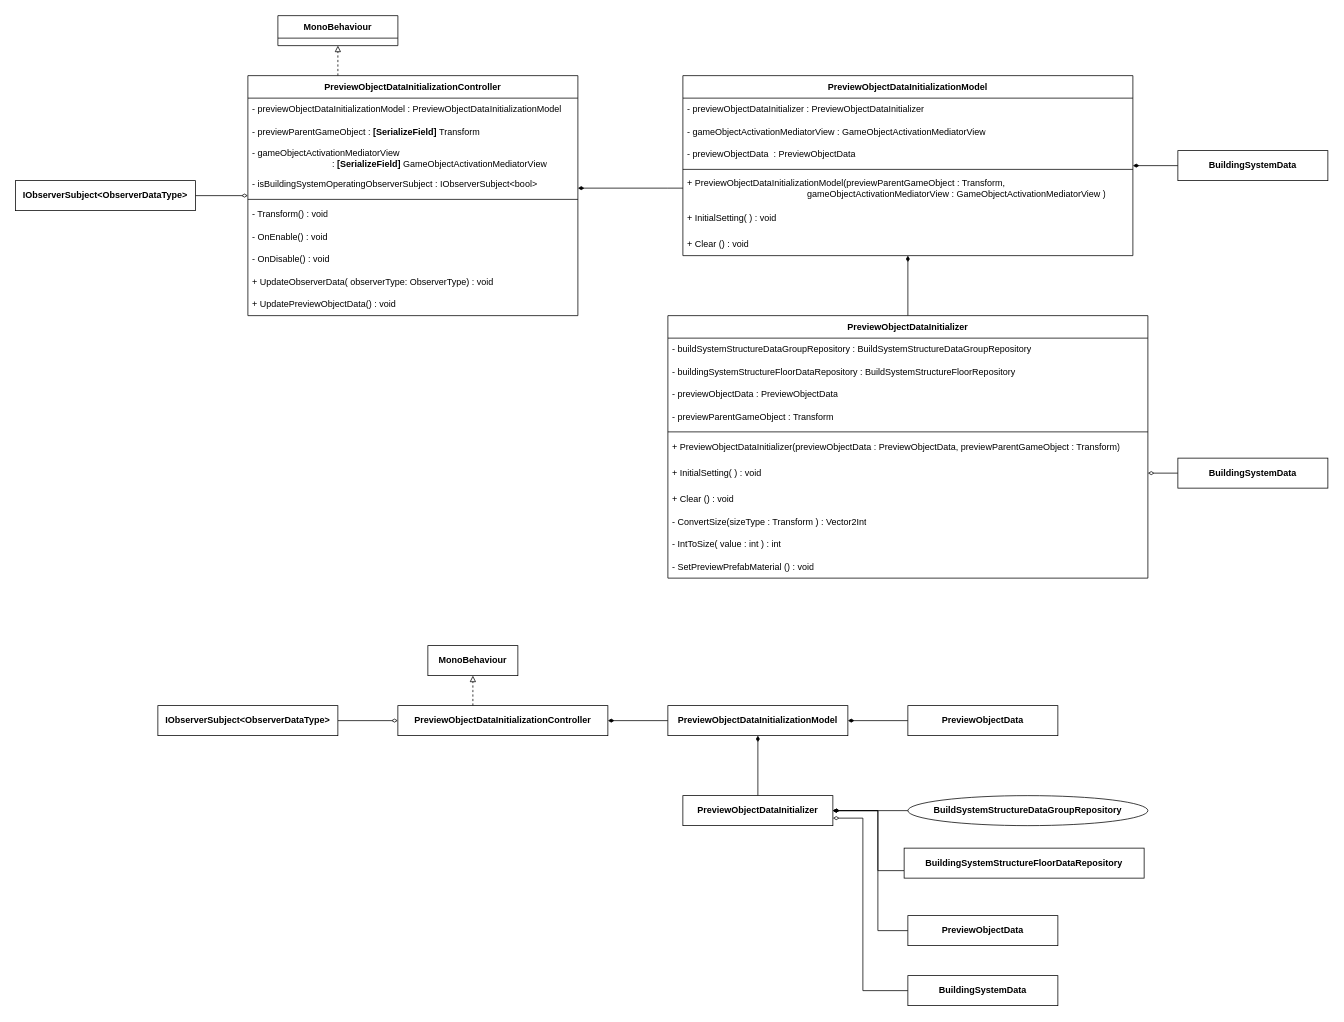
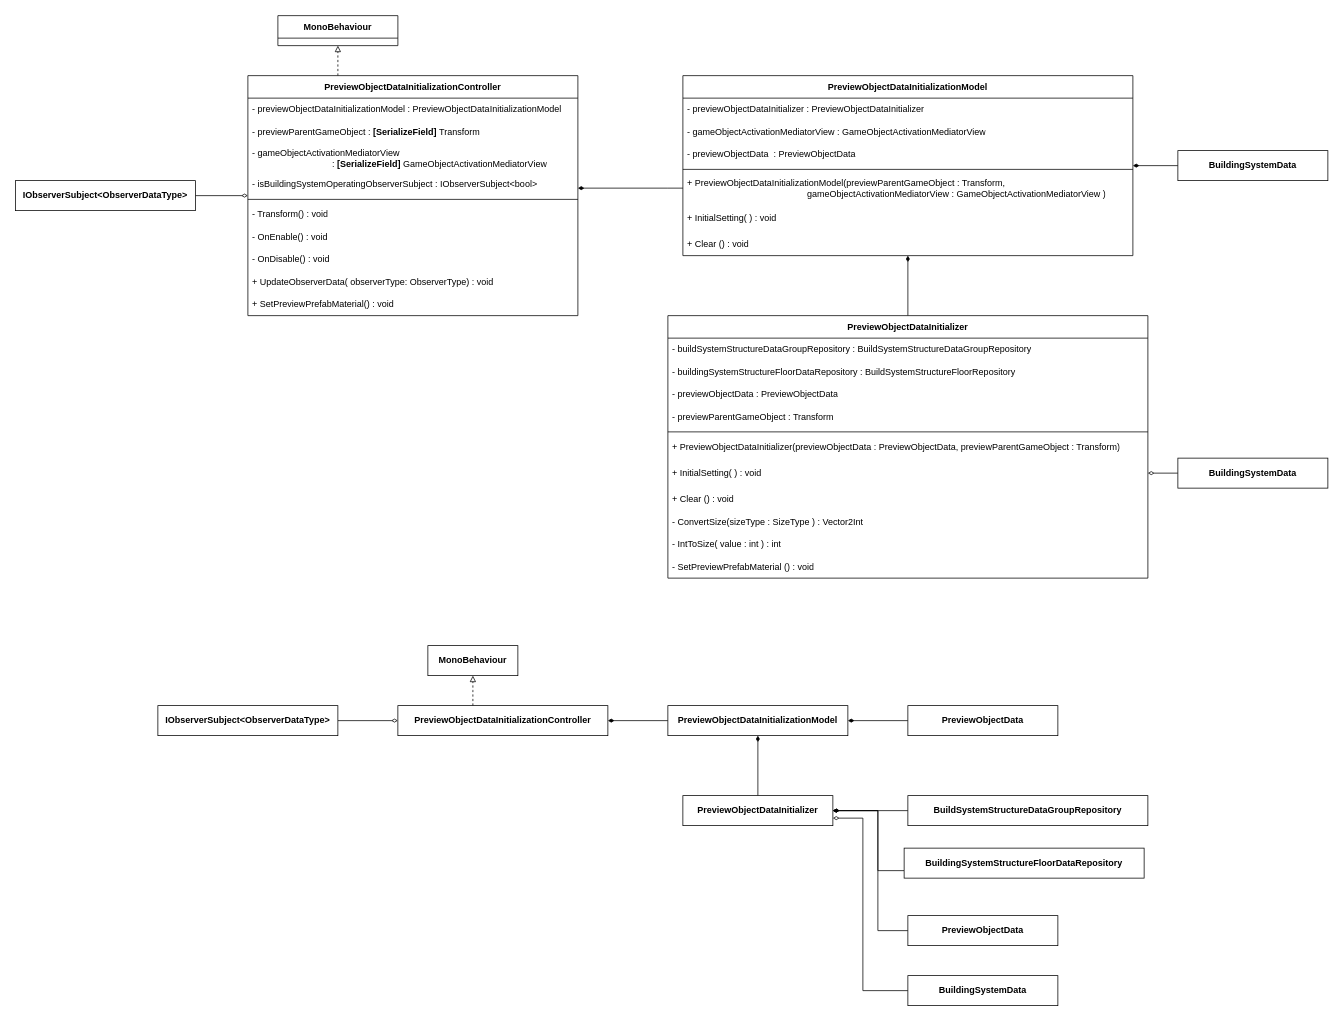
(331, 304) -> (331, 304)
(784, 522) -> (780, 522)
(1028, 810) -> (1028, 810)
